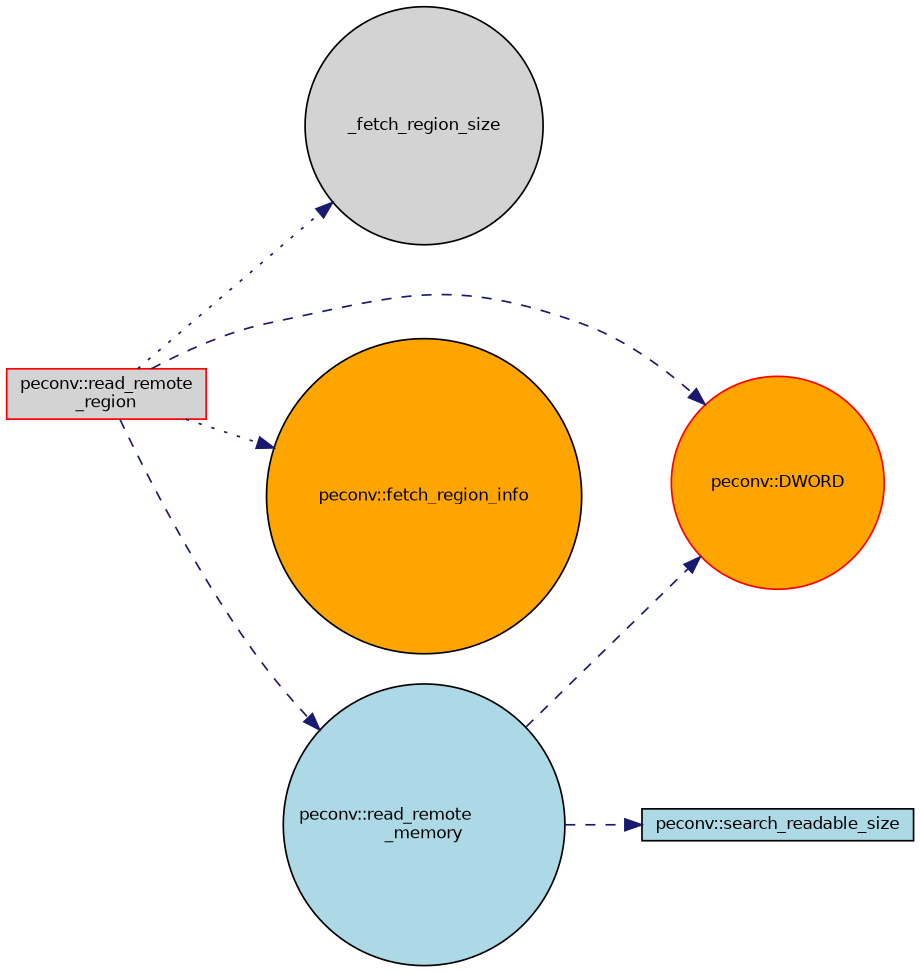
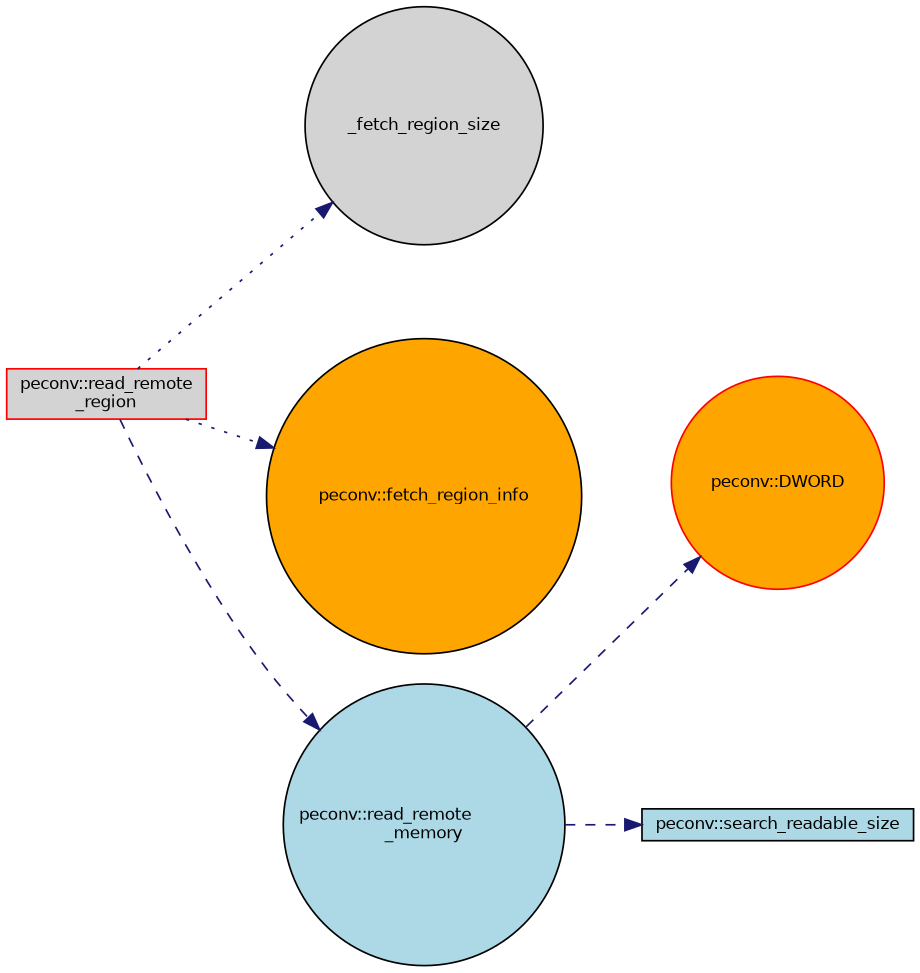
(428, 295) -> none
